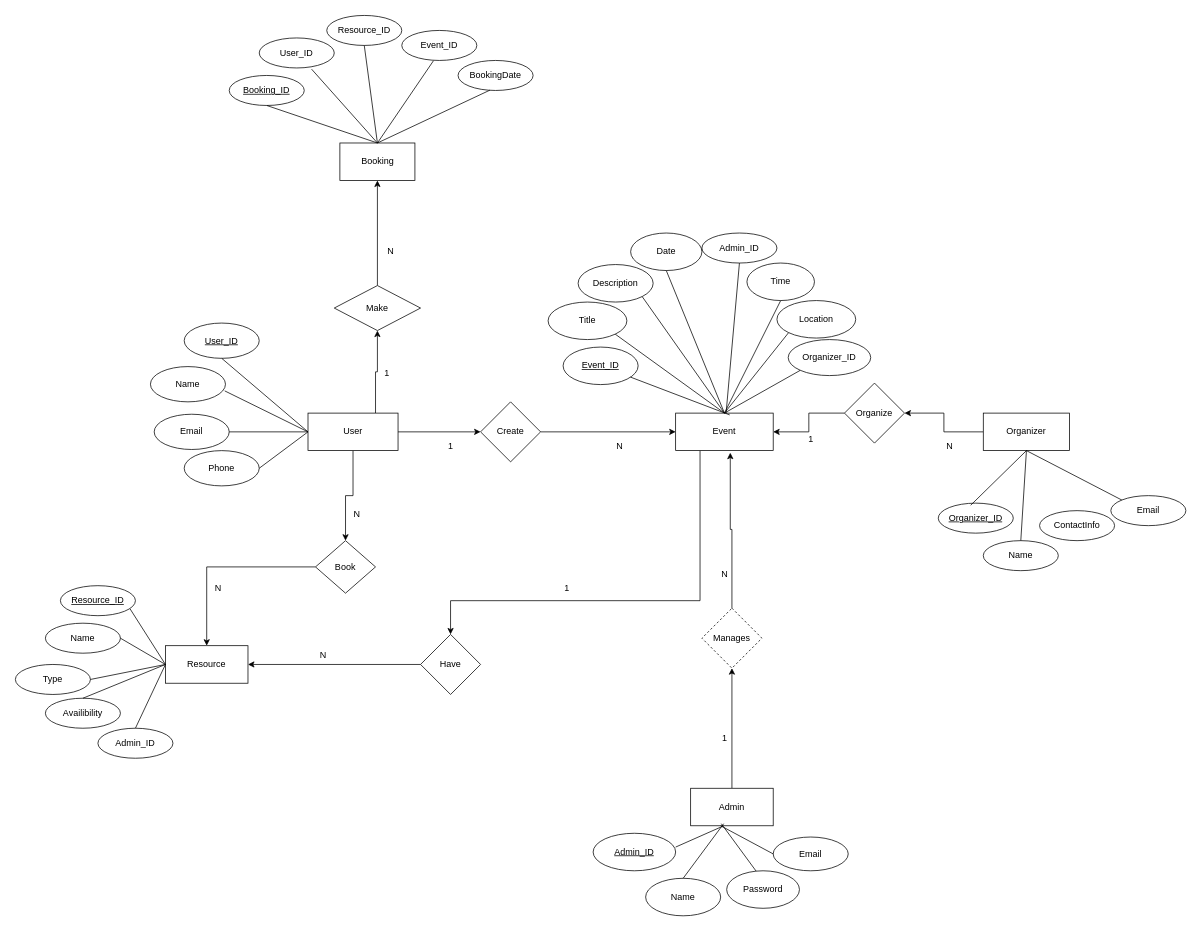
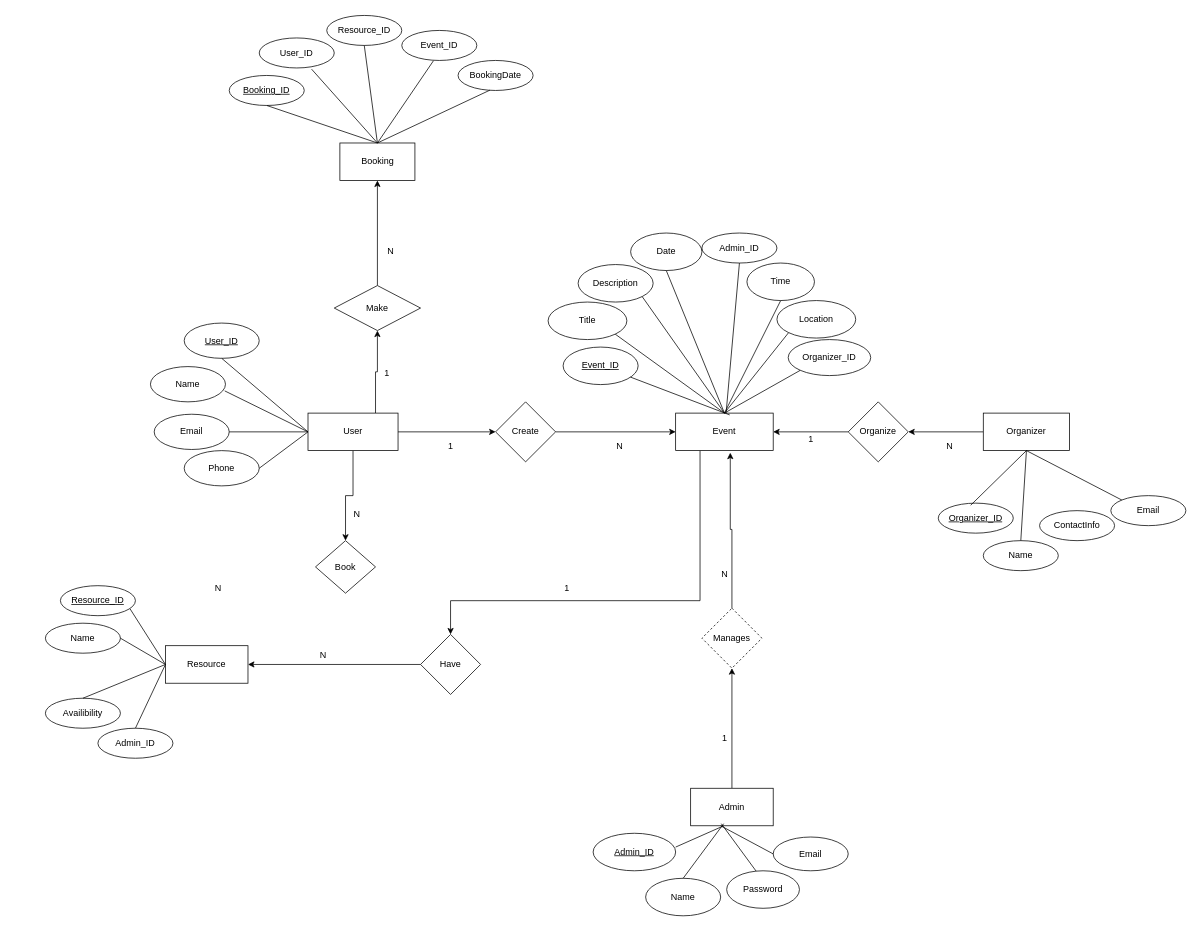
(874, 413) -> (878, 432)
(510, 432) -> (525, 432)
(207, 603) -> none
(125, 672) -> none
(53, 679) -> none
